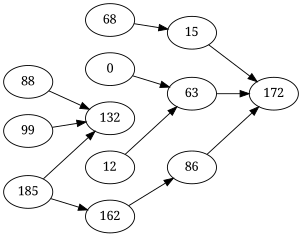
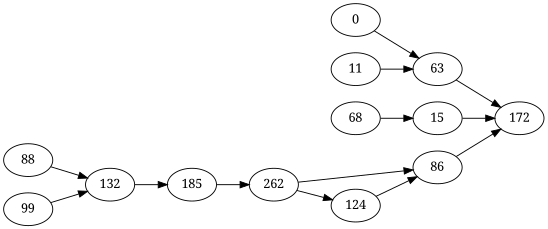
(66, 158) -> (147, 185)
(110, 167) -> (356, 69)
none -> (356, 206)
(110, 217) -> (274, 185)
